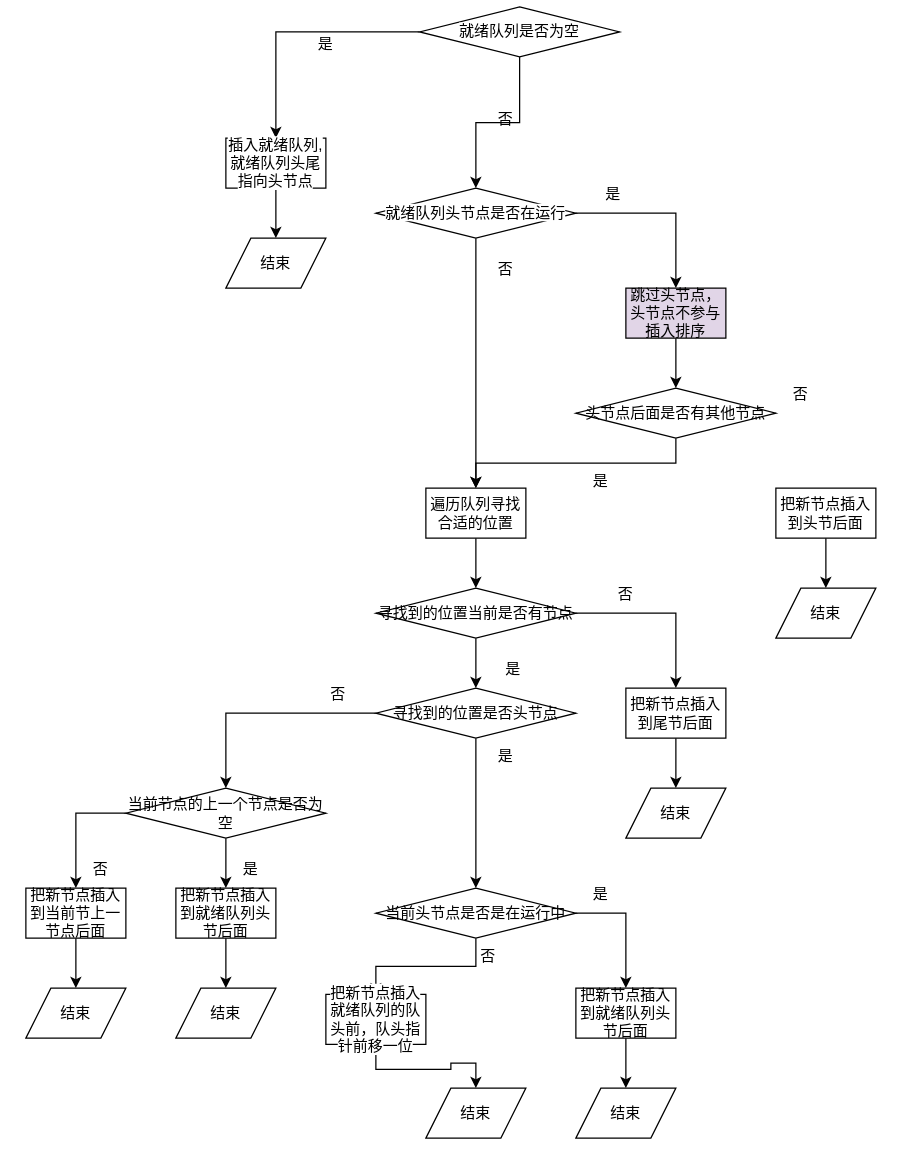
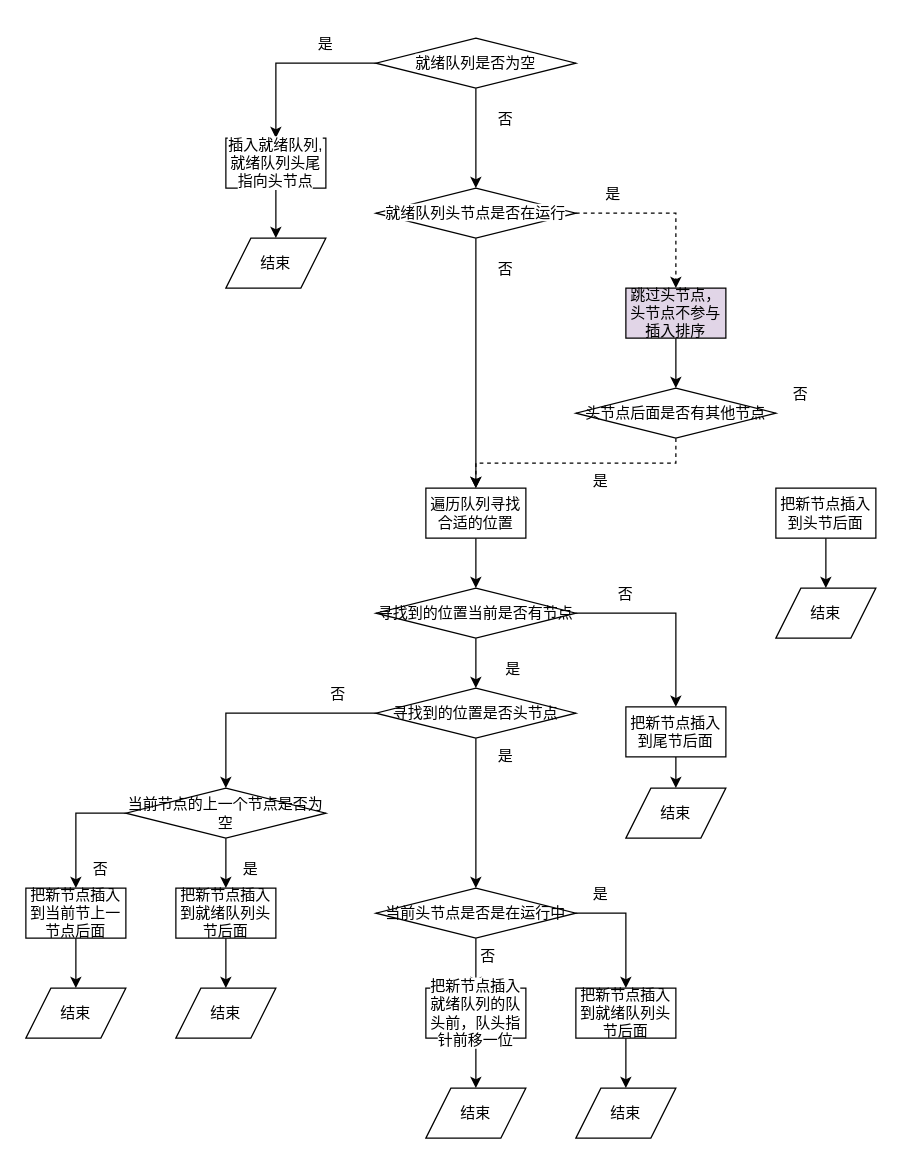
(519, 32) -> (476, 63)
(660, 213) -> (660, 213)
(589, 463) -> (589, 463)
(676, 713) -> (676, 732)
(376, 1019) -> (476, 1013)
